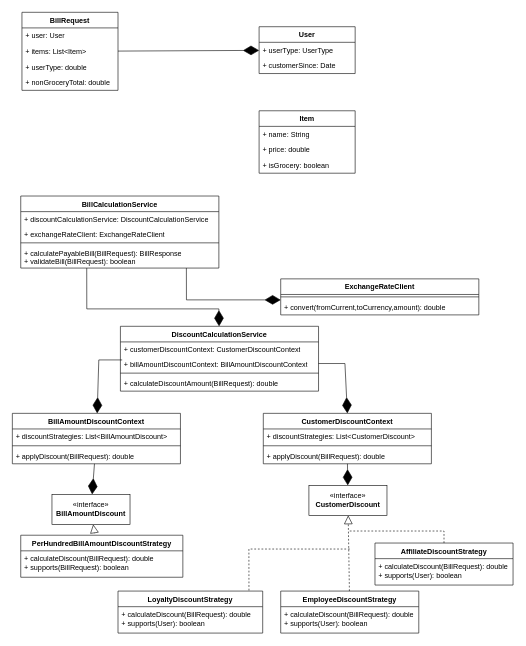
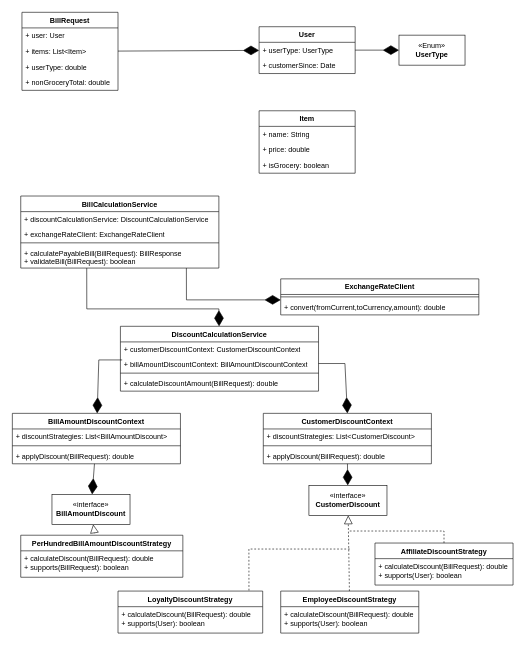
none -> (382, 50)
none -> (432, 50)
